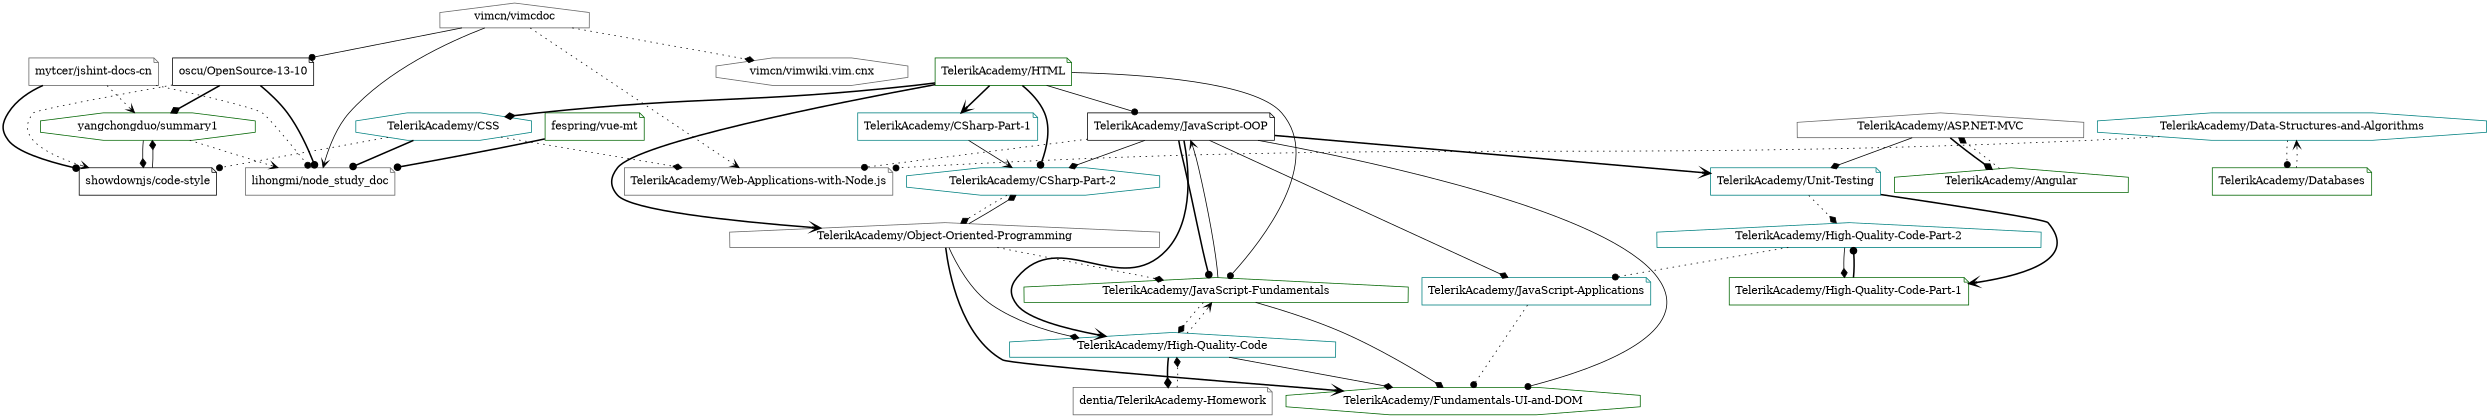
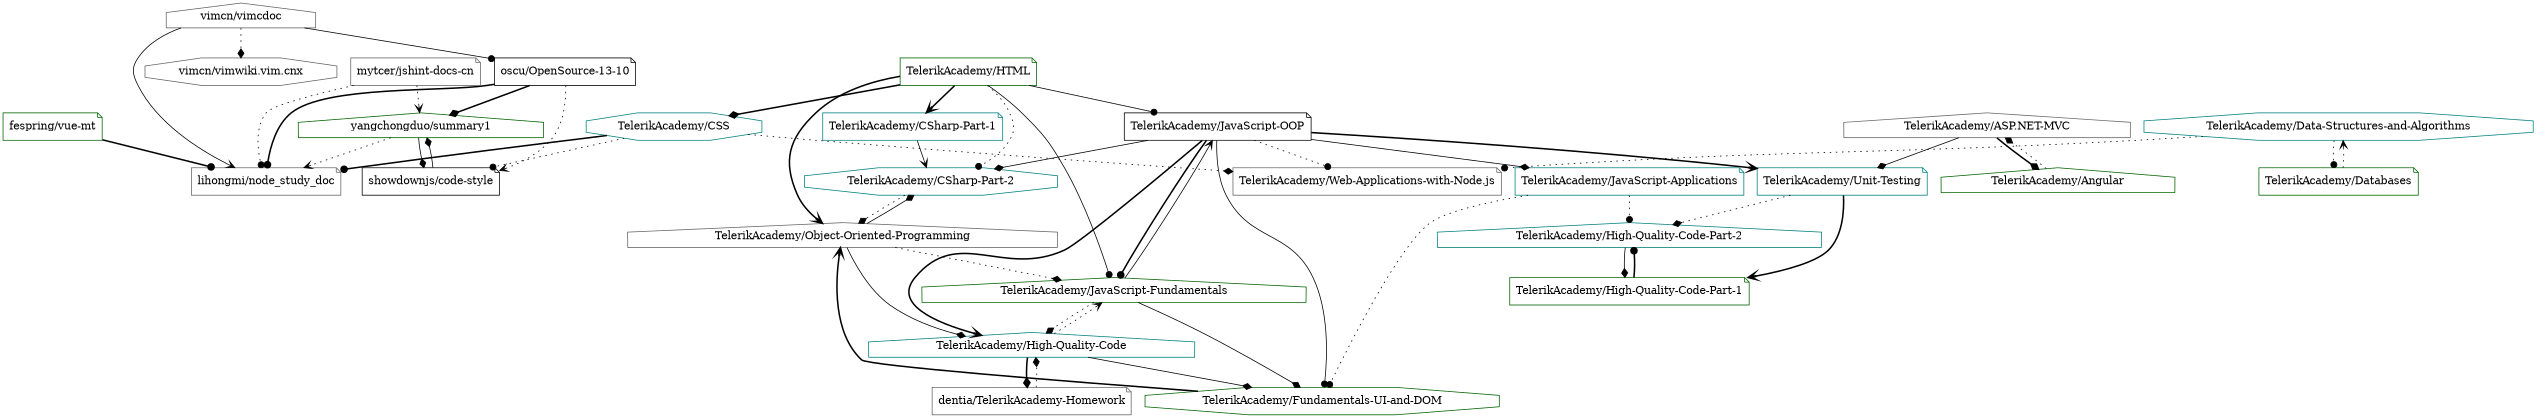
(631, 96) -> none
(1047, 120) -> (1014, 128)
(148, 127) -> (421, 127)
(7, 139) -> none
(1703, 262) -> (1629, 206)
(1104, 371) -> (974, 373)
